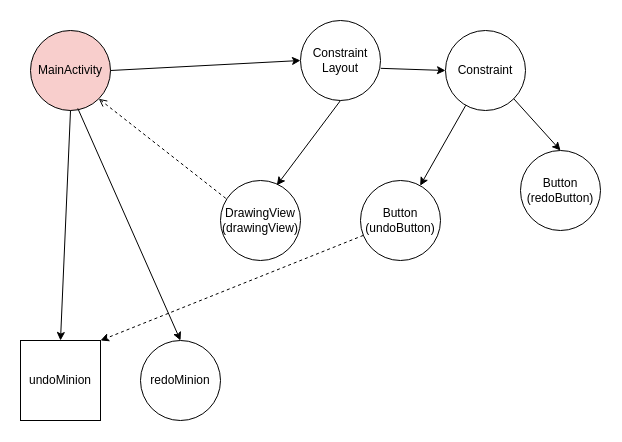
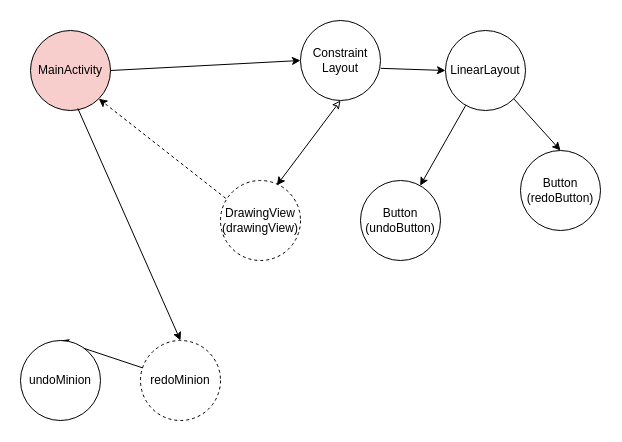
(486, 71) -> (486, 71)
(104, 103) -> (105, 103)
(337, 105) -> (335, 107)
(261, 221) -> (261, 221)
(66, 223) -> (105, 355)
(235, 287) -> none
(61, 381) -> (61, 381)
(181, 381) -> (181, 381)
